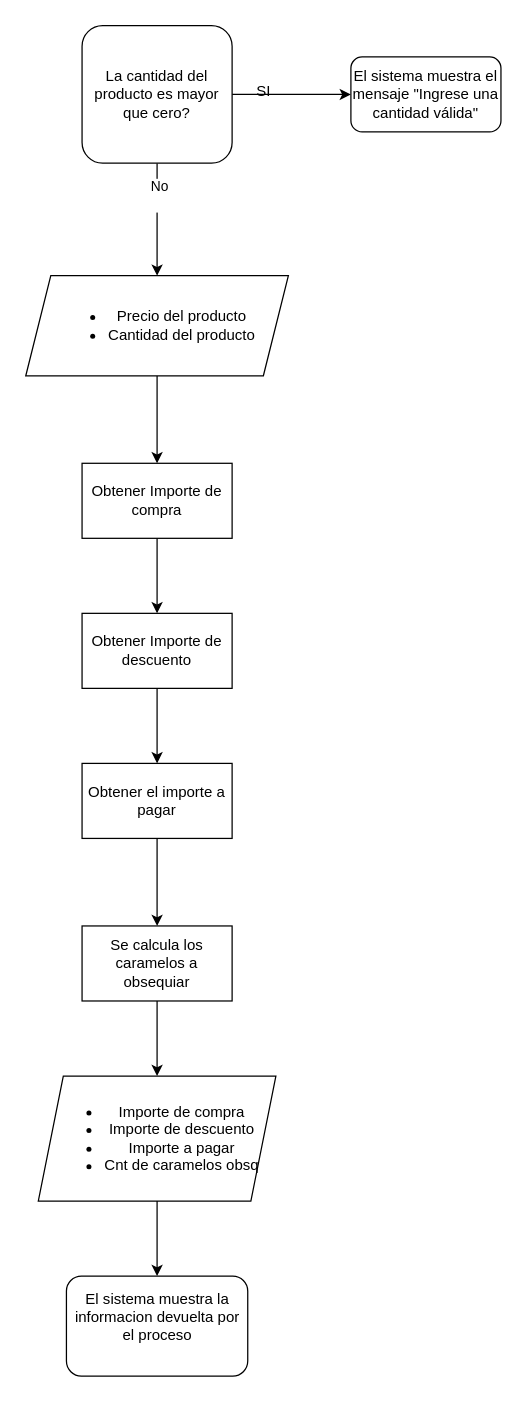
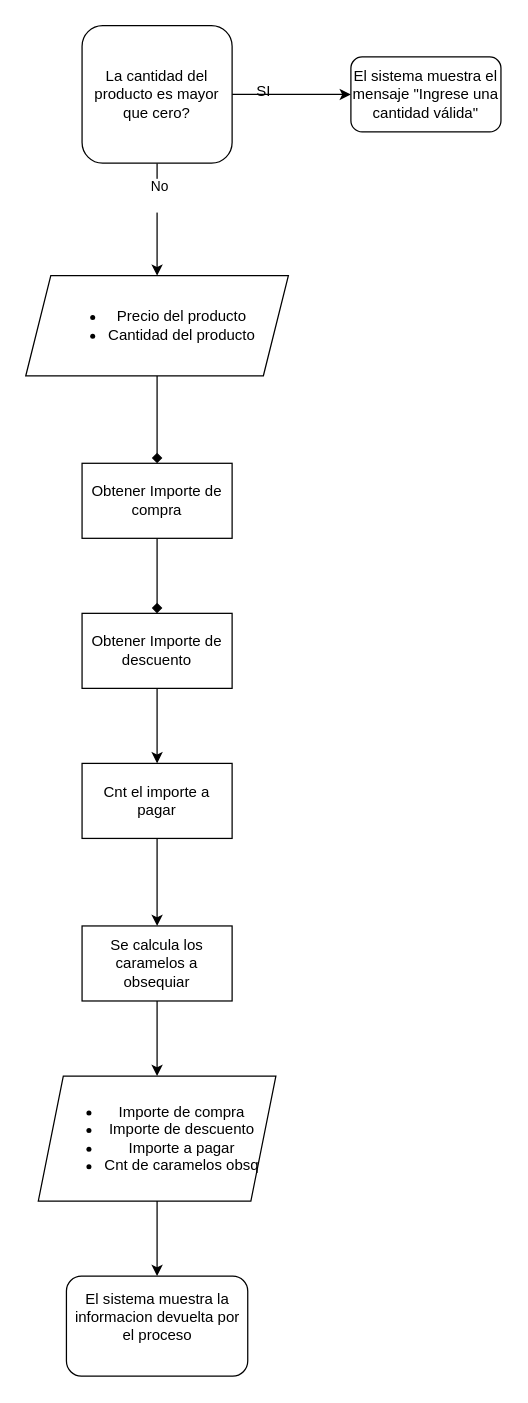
(157, 453) -> (157, 452)
(157, 603) -> (157, 602)
(157, 801) -> (157, 801)
